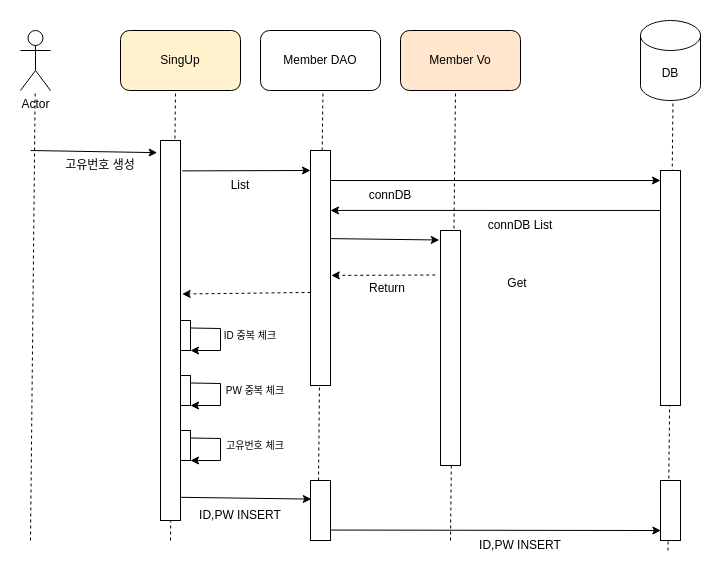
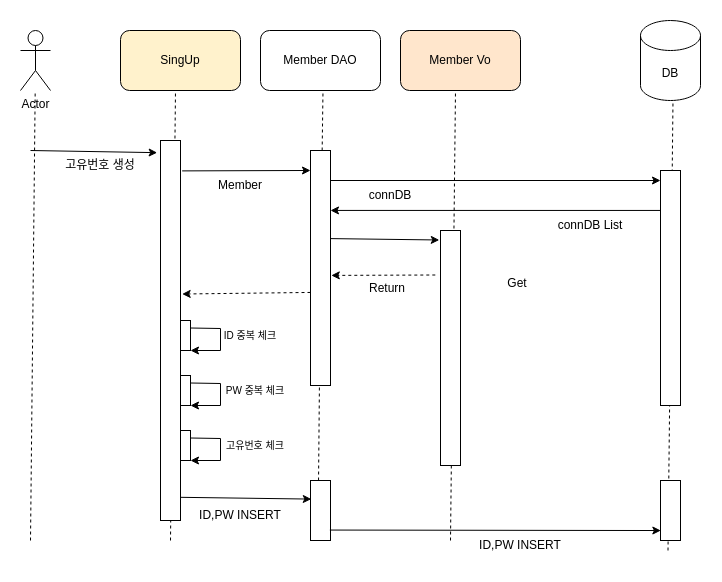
(241, 186) -> (241, 186)
(521, 226) -> (591, 226)
